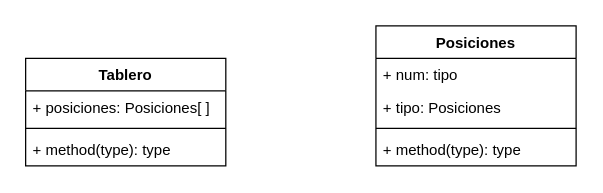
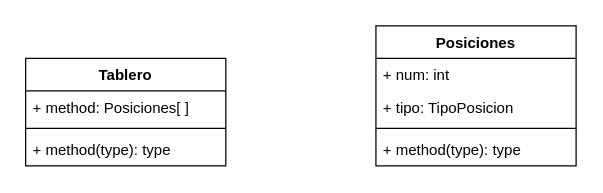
(421, 75) -> (417, 75)
(130, 108) -> (117, 108)
(446, 108) -> (453, 108)
